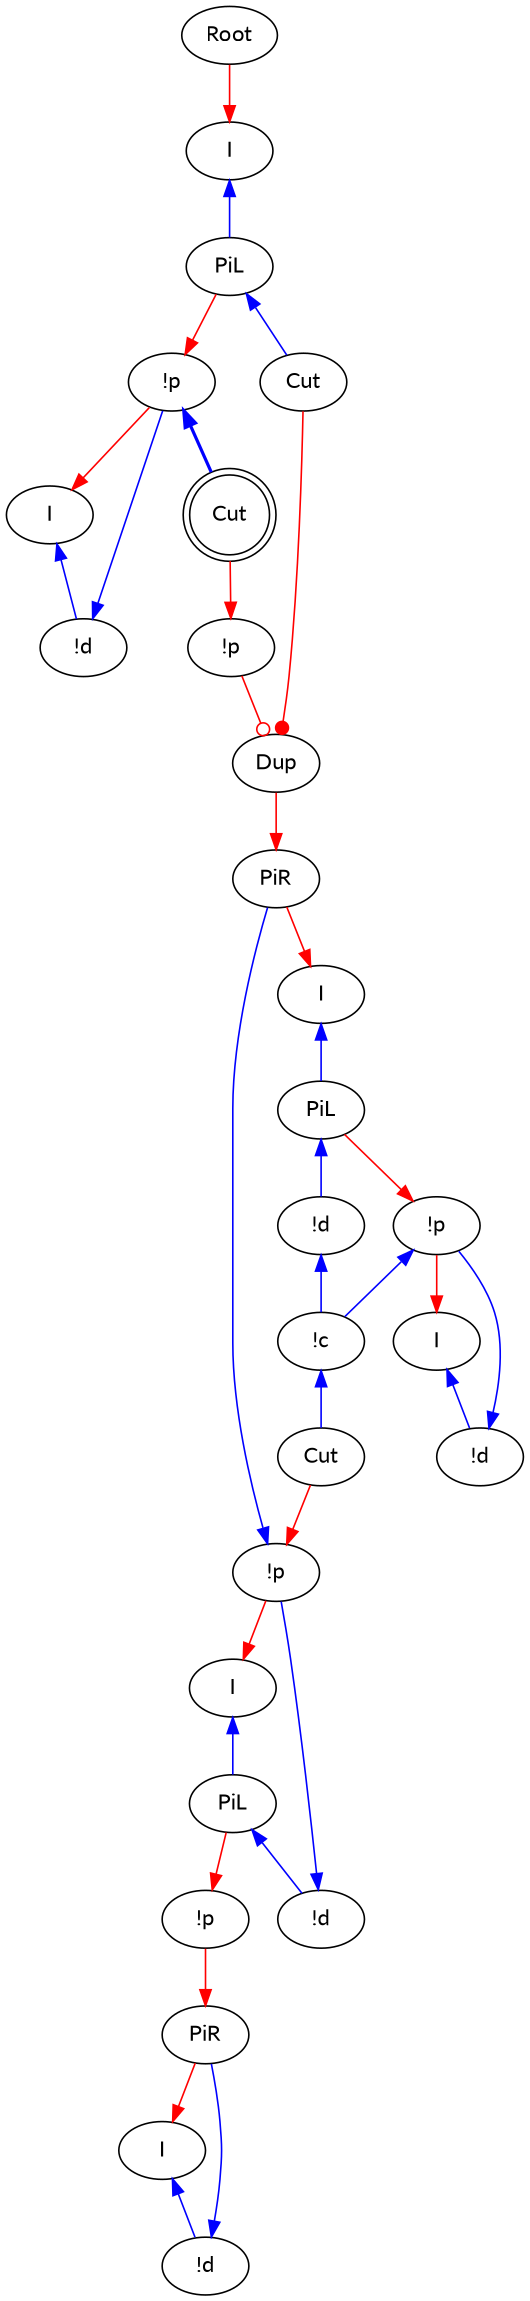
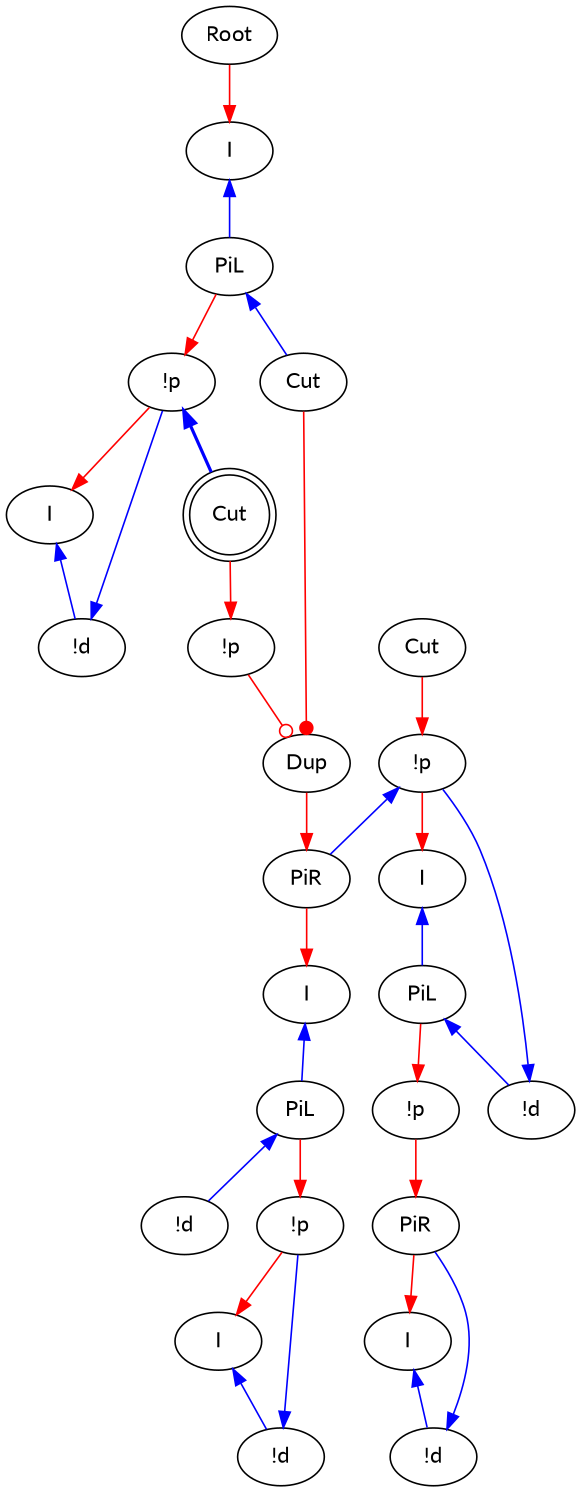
(321, 1341) -> none
